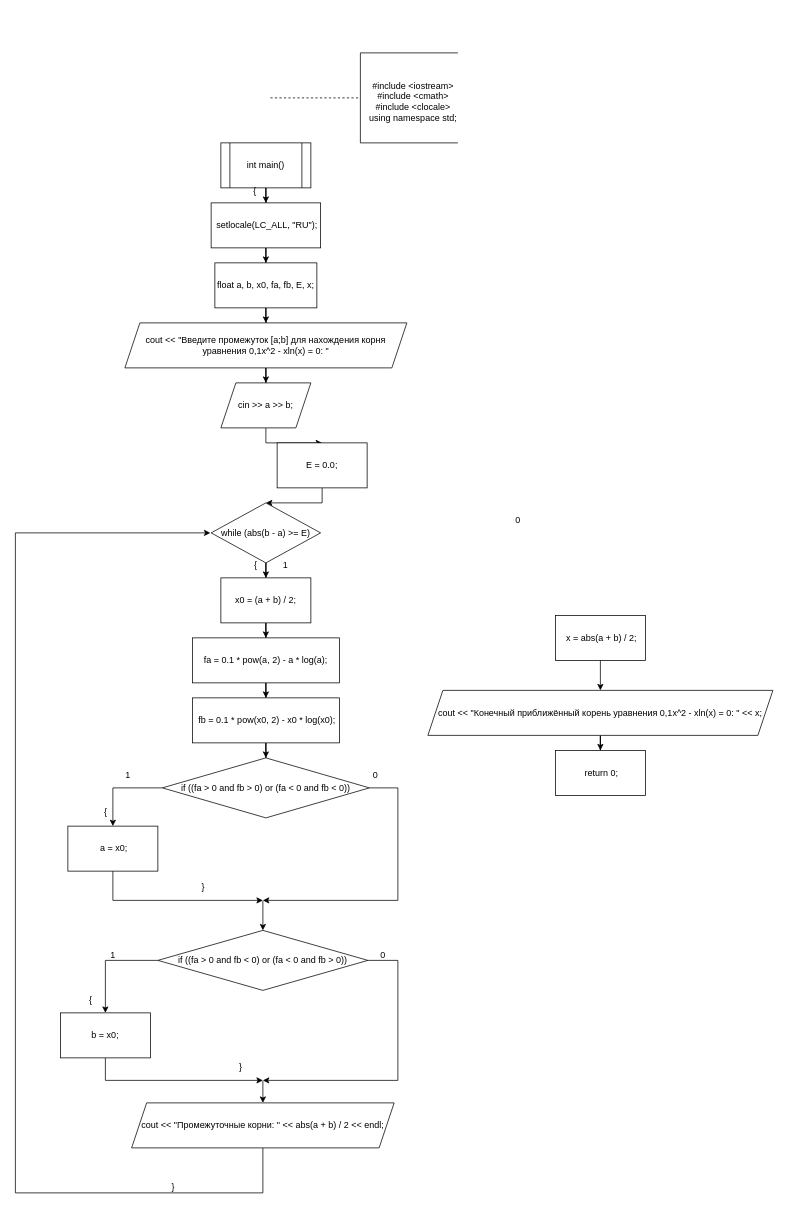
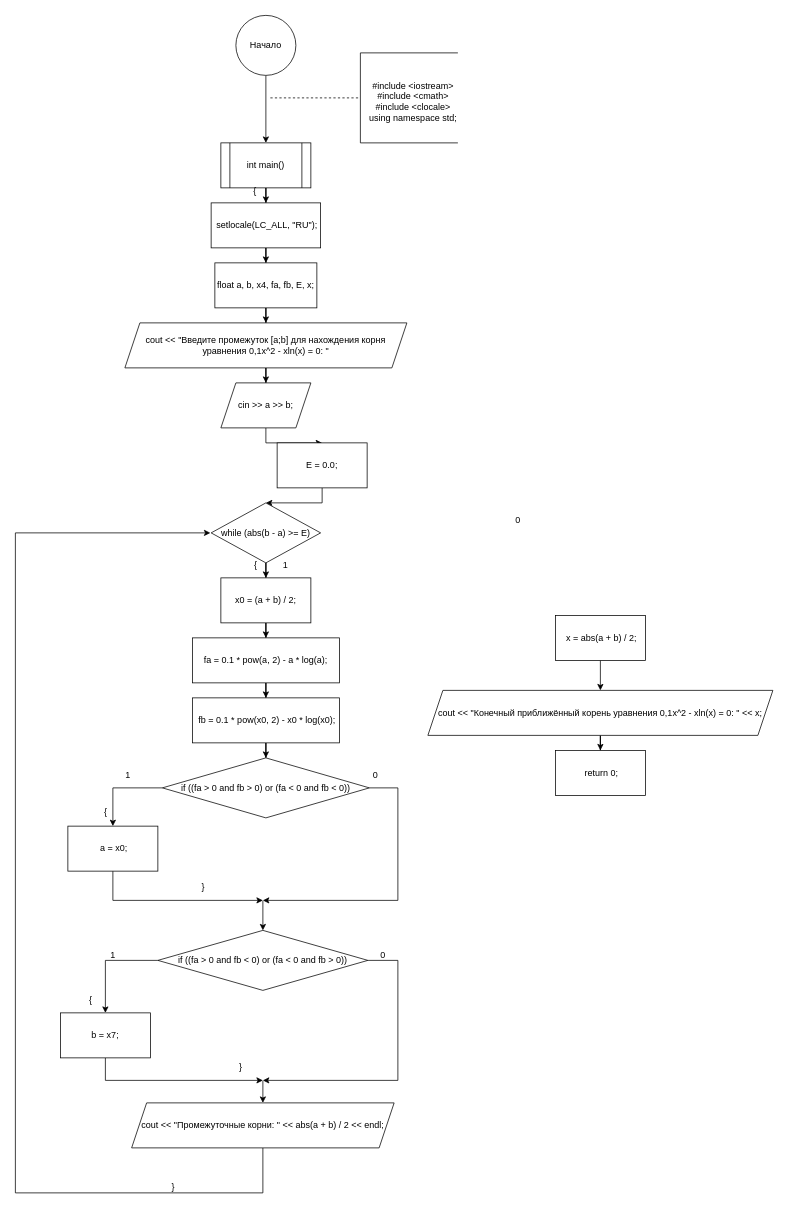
none -> (266, 45)
none -> (266, 136)
(266, 285) -> (266, 285)
(105, 1035) -> (105, 1035)
